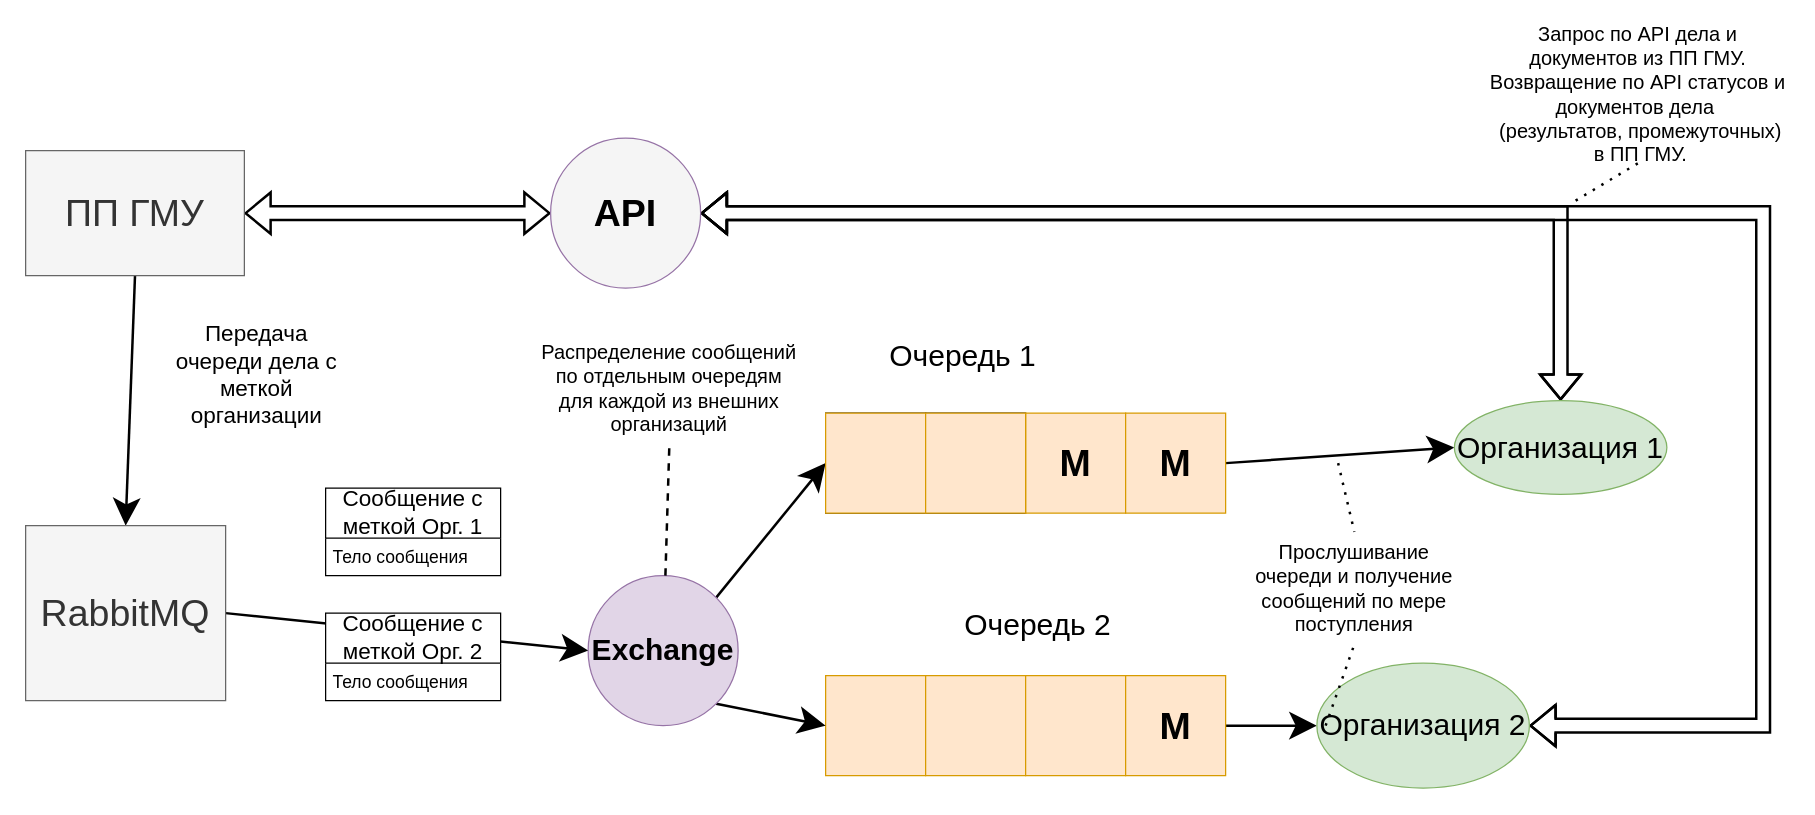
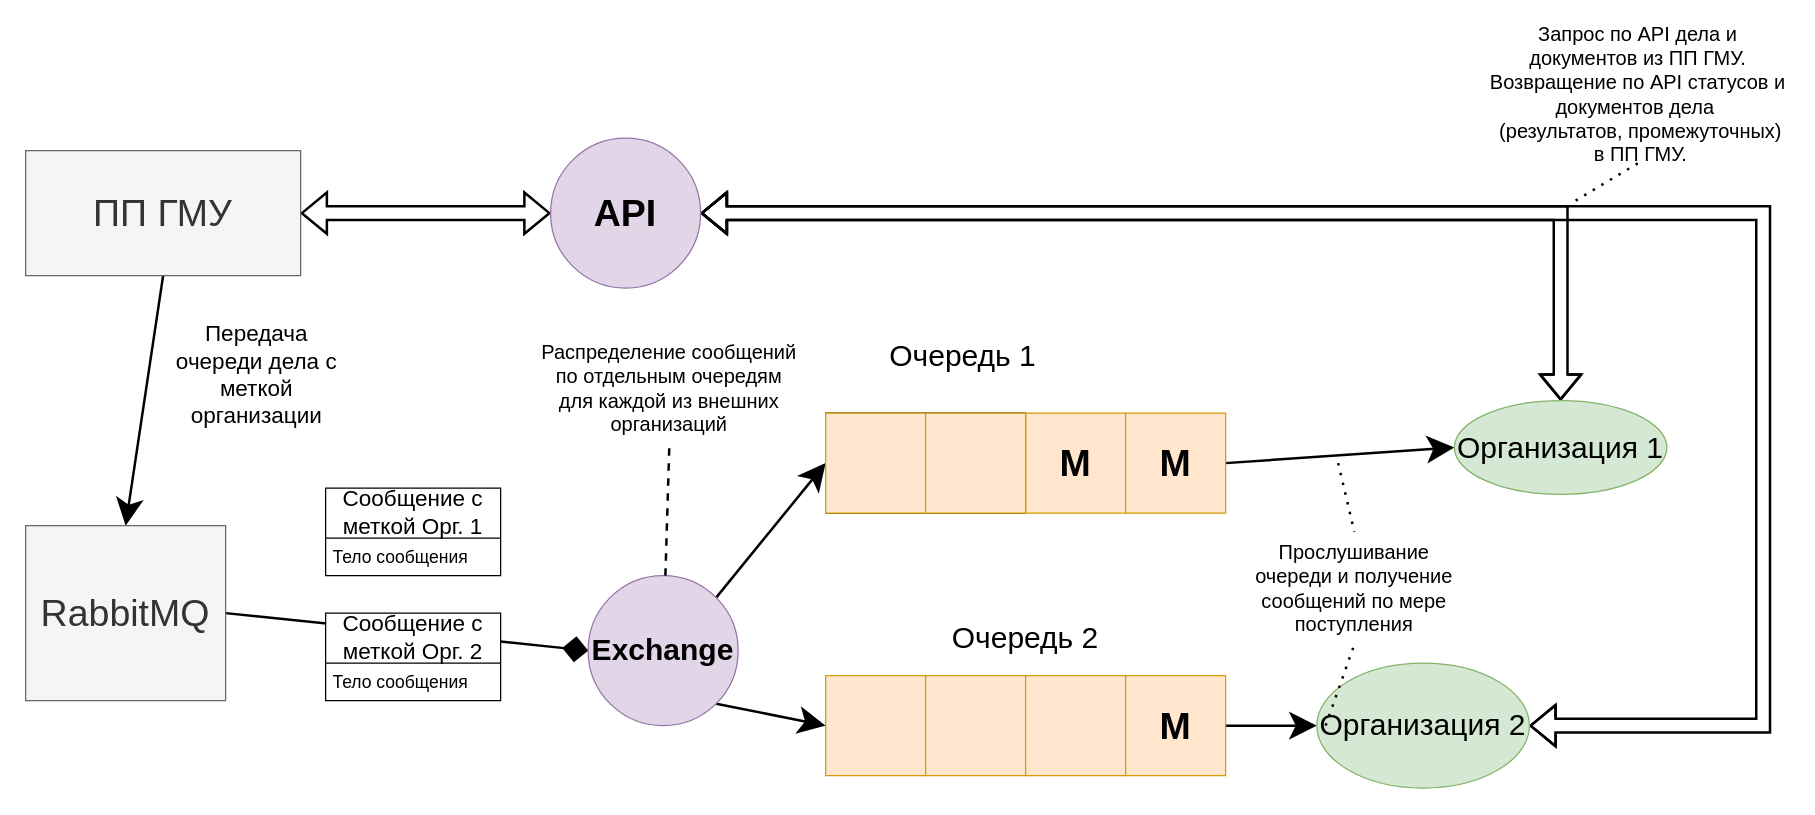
(135, 213) -> (163, 213)
(626, 213) -> (626, 213)
(1038, 626) -> (1026, 638)
(564, 648) -> (563, 648)
